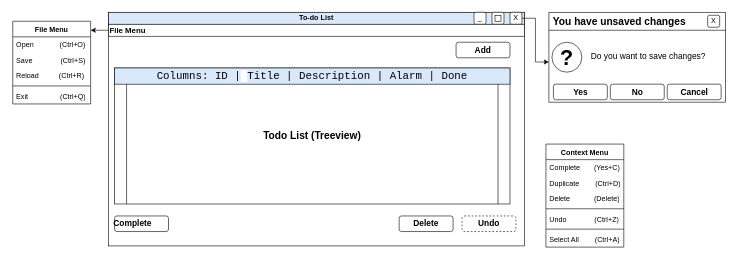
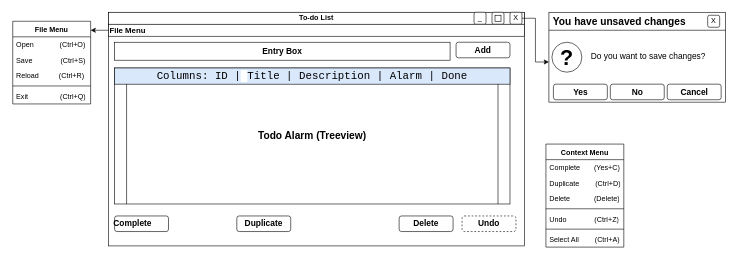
(317, 18) -> (317, 18)
none -> (282, 51)
(312, 137) -> (312, 137)
none -> (264, 224)
